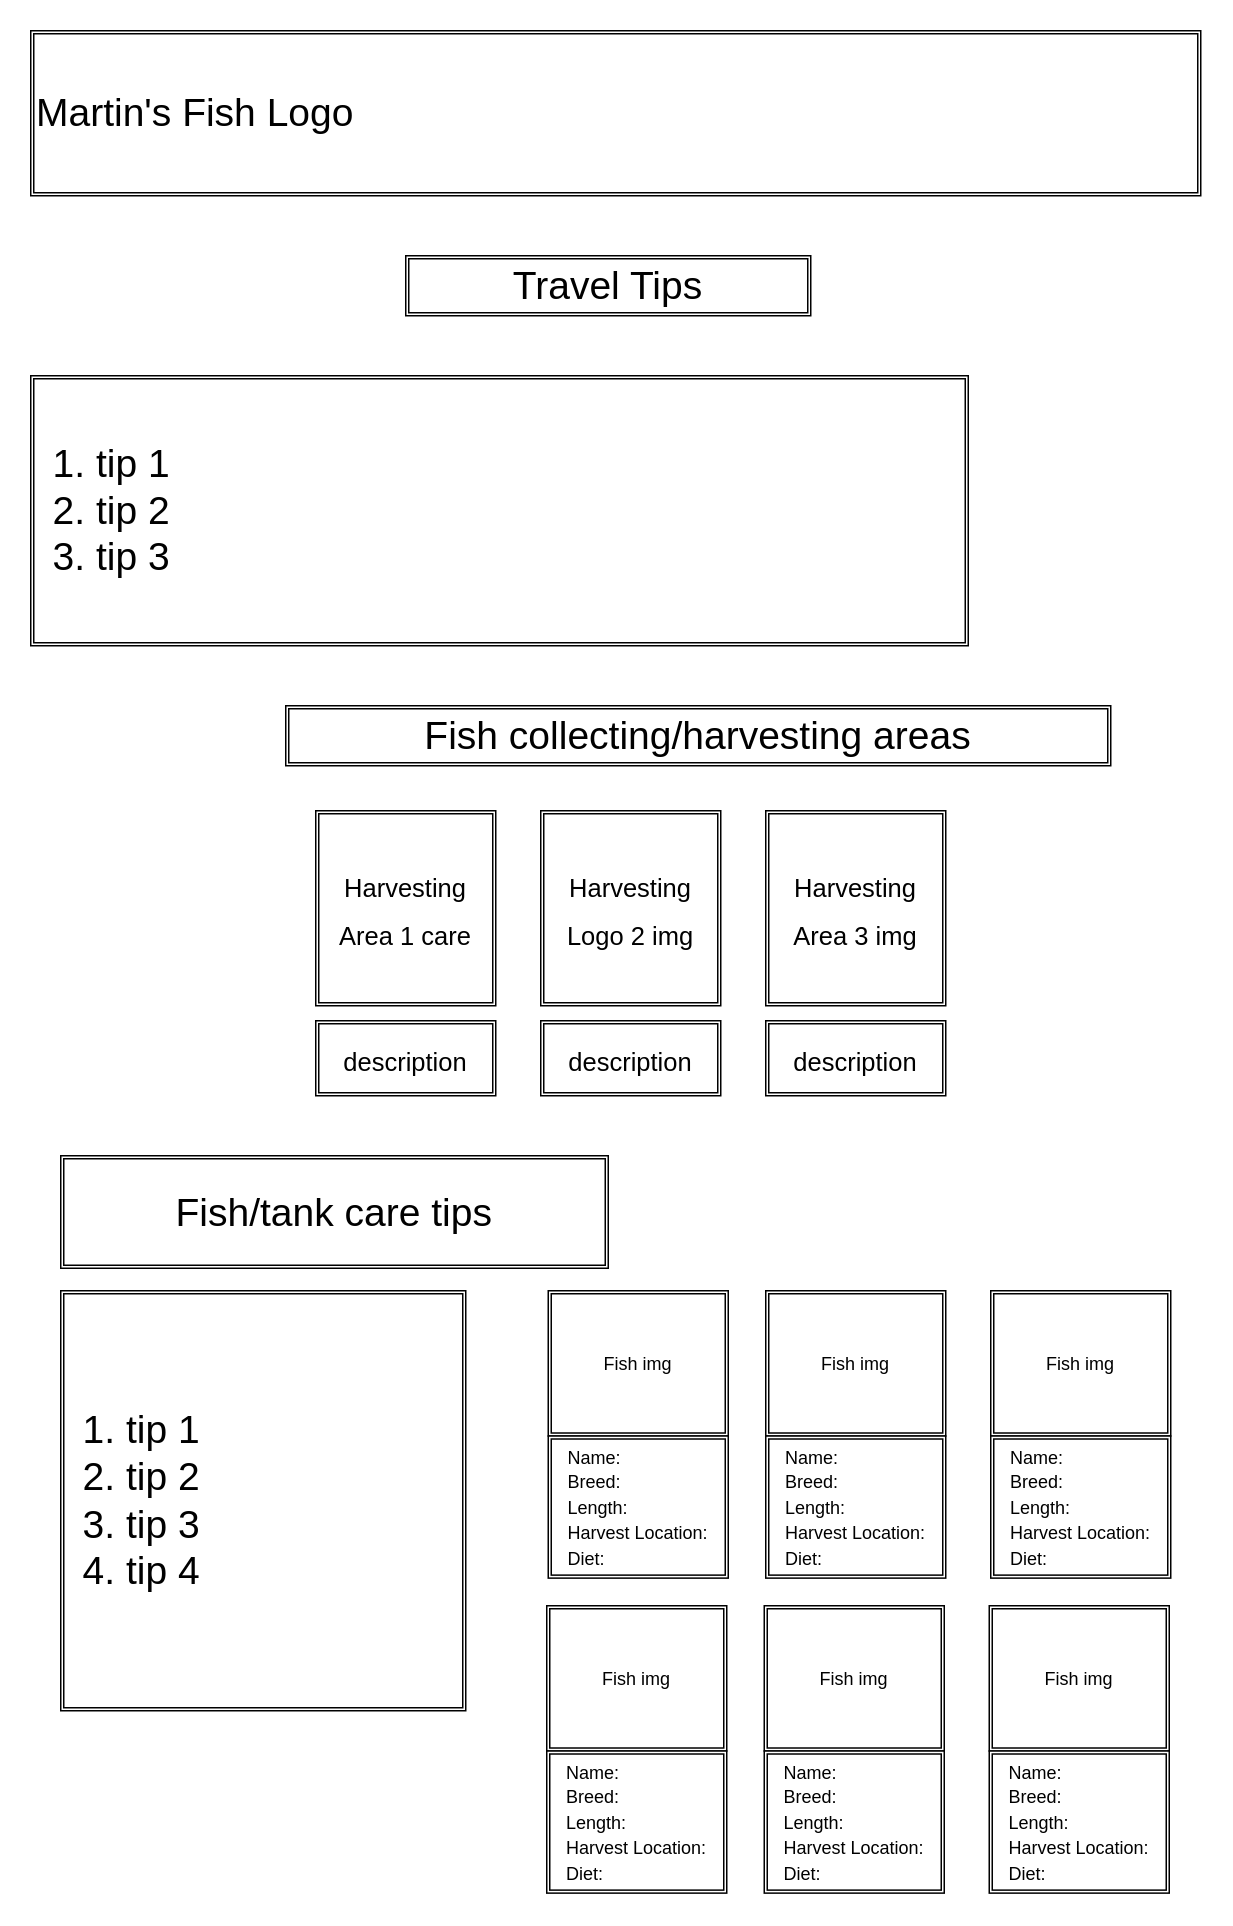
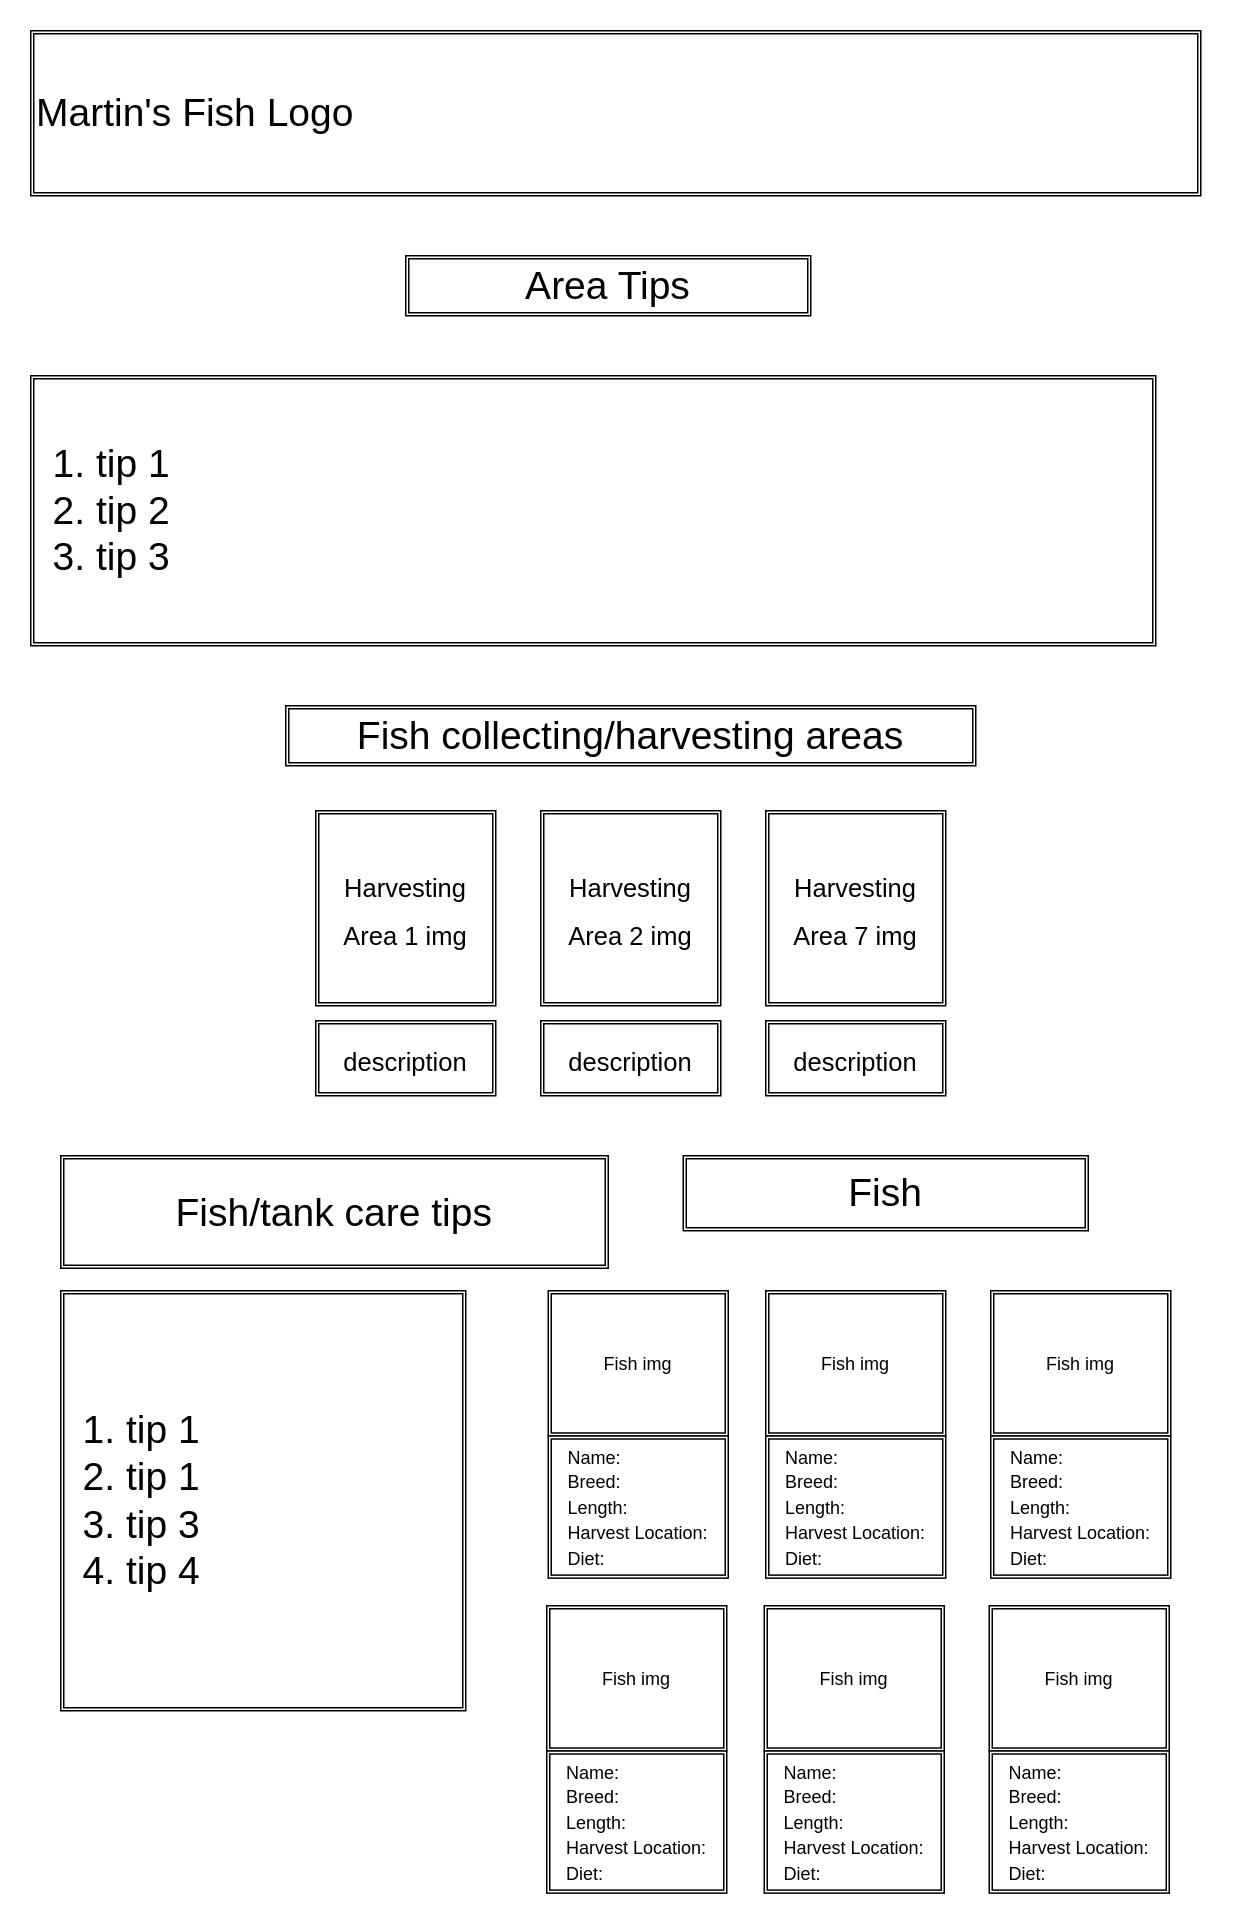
(608, 286) -> (608, 286)
(500, 511) -> (593, 511)
(698, 736) -> (631, 736)
(406, 908) -> (406, 908)
(631, 908) -> (631, 908)
(856, 908) -> (856, 908)
none -> (886, 1193)
(111, 1501) -> (111, 1501)
